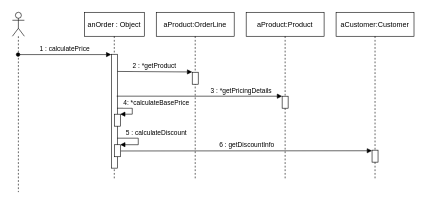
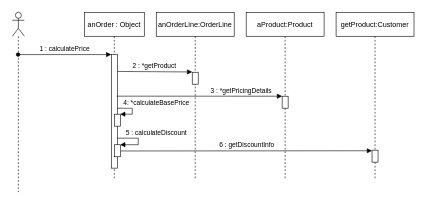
(195, 25) -> (195, 25)
(375, 25) -> (375, 25)
